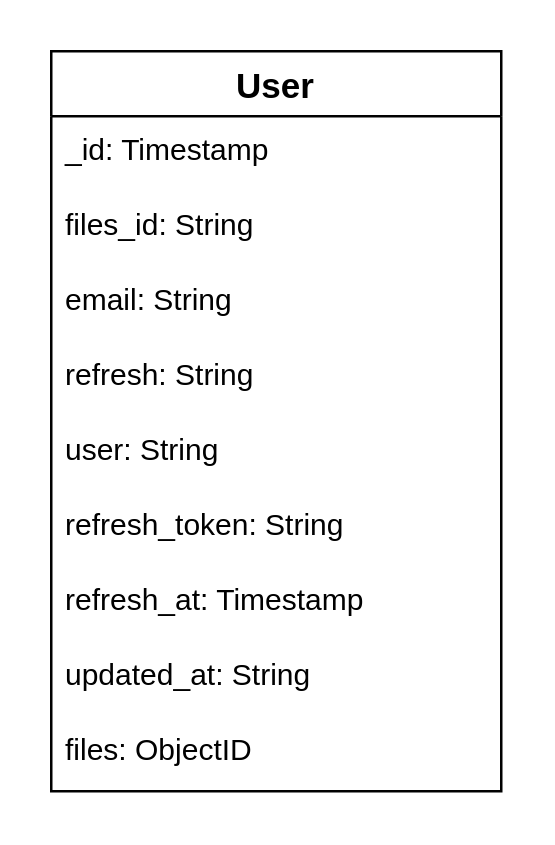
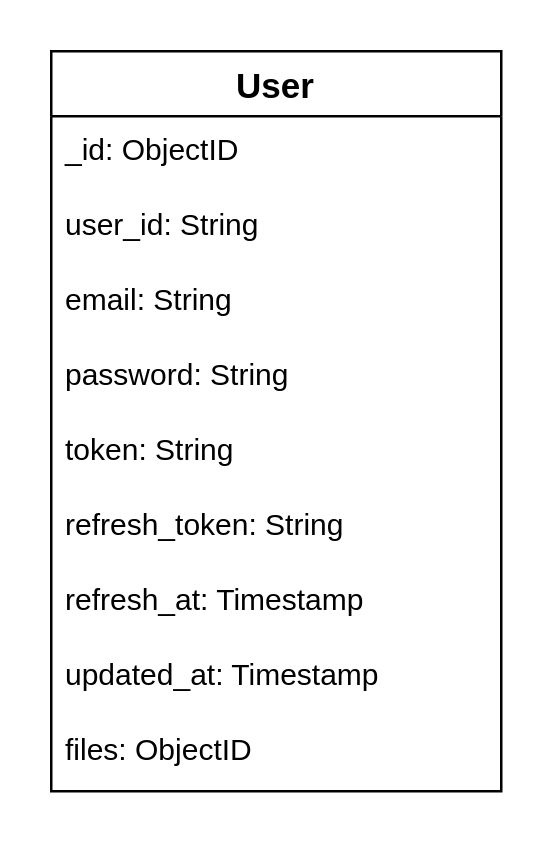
(167, 150) -> (163, 150)
(176, 225) -> (175, 225)
(179, 375) -> (188, 375)
(154, 450) -> (163, 450)
(205, 675) -> (230, 675)
